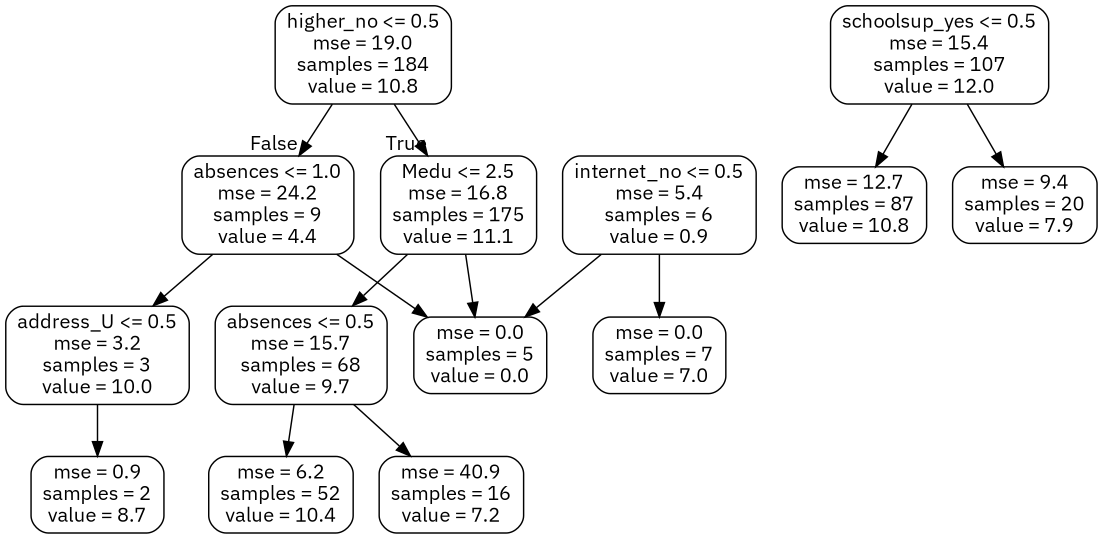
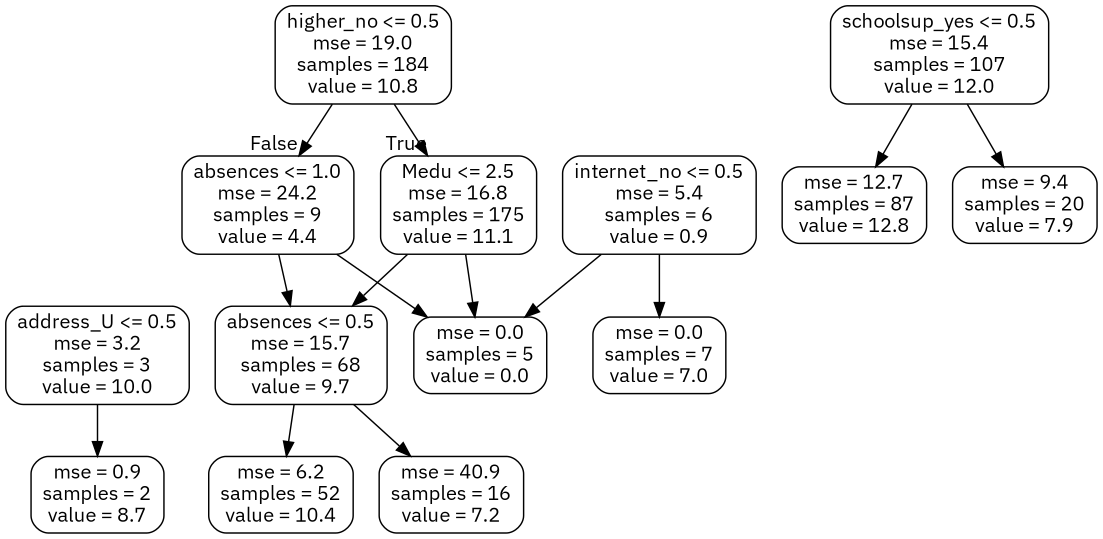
(854, 205) -> (854, 205)
(188, 275) -> (283, 273)
